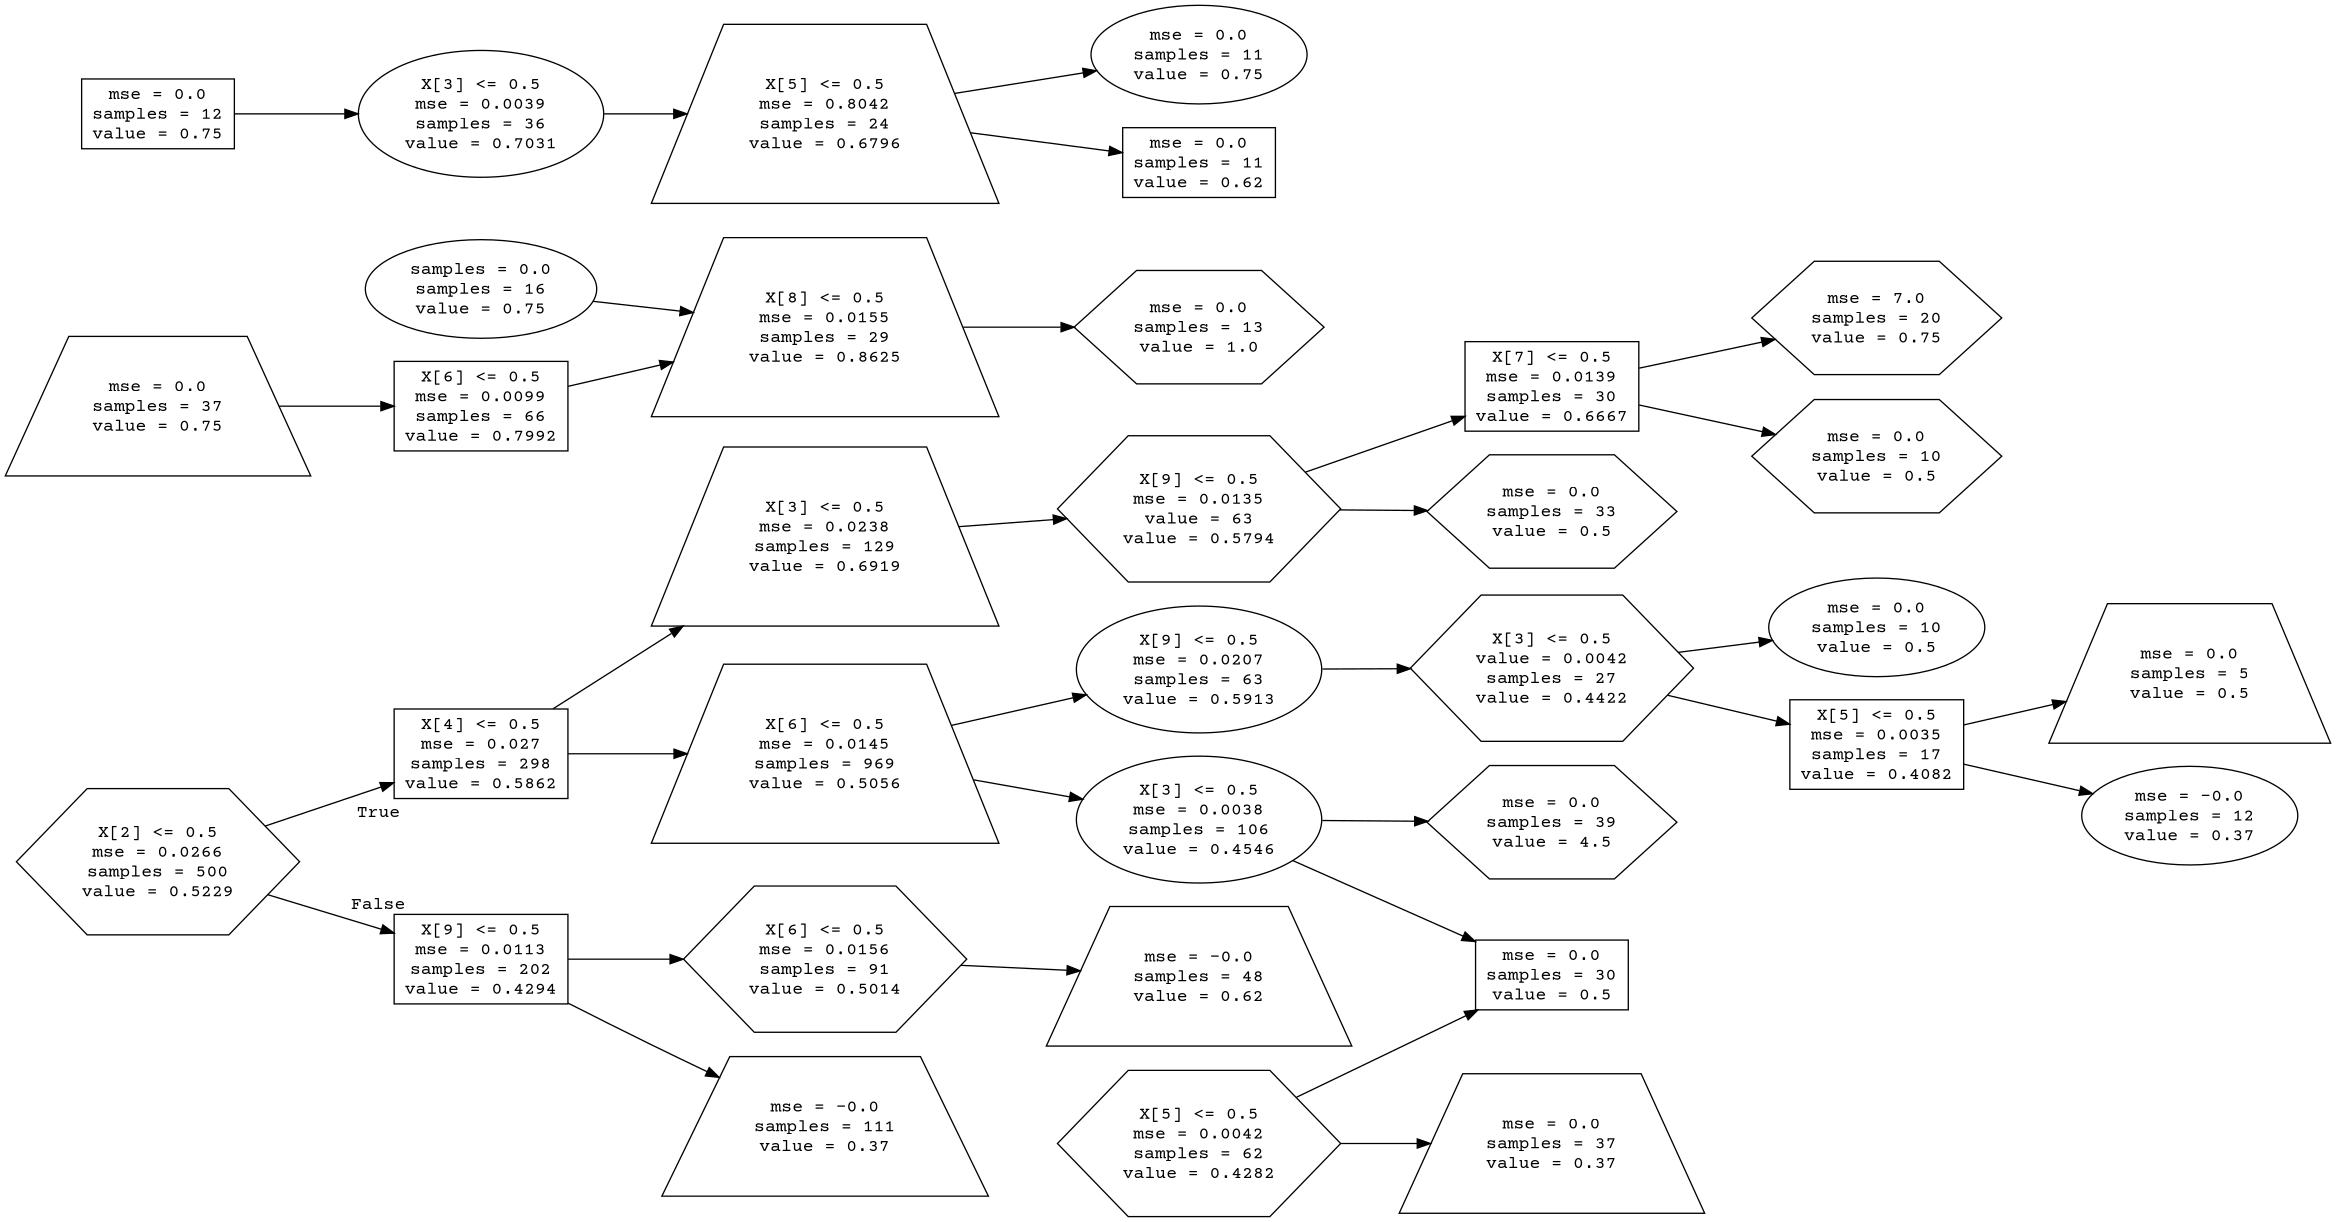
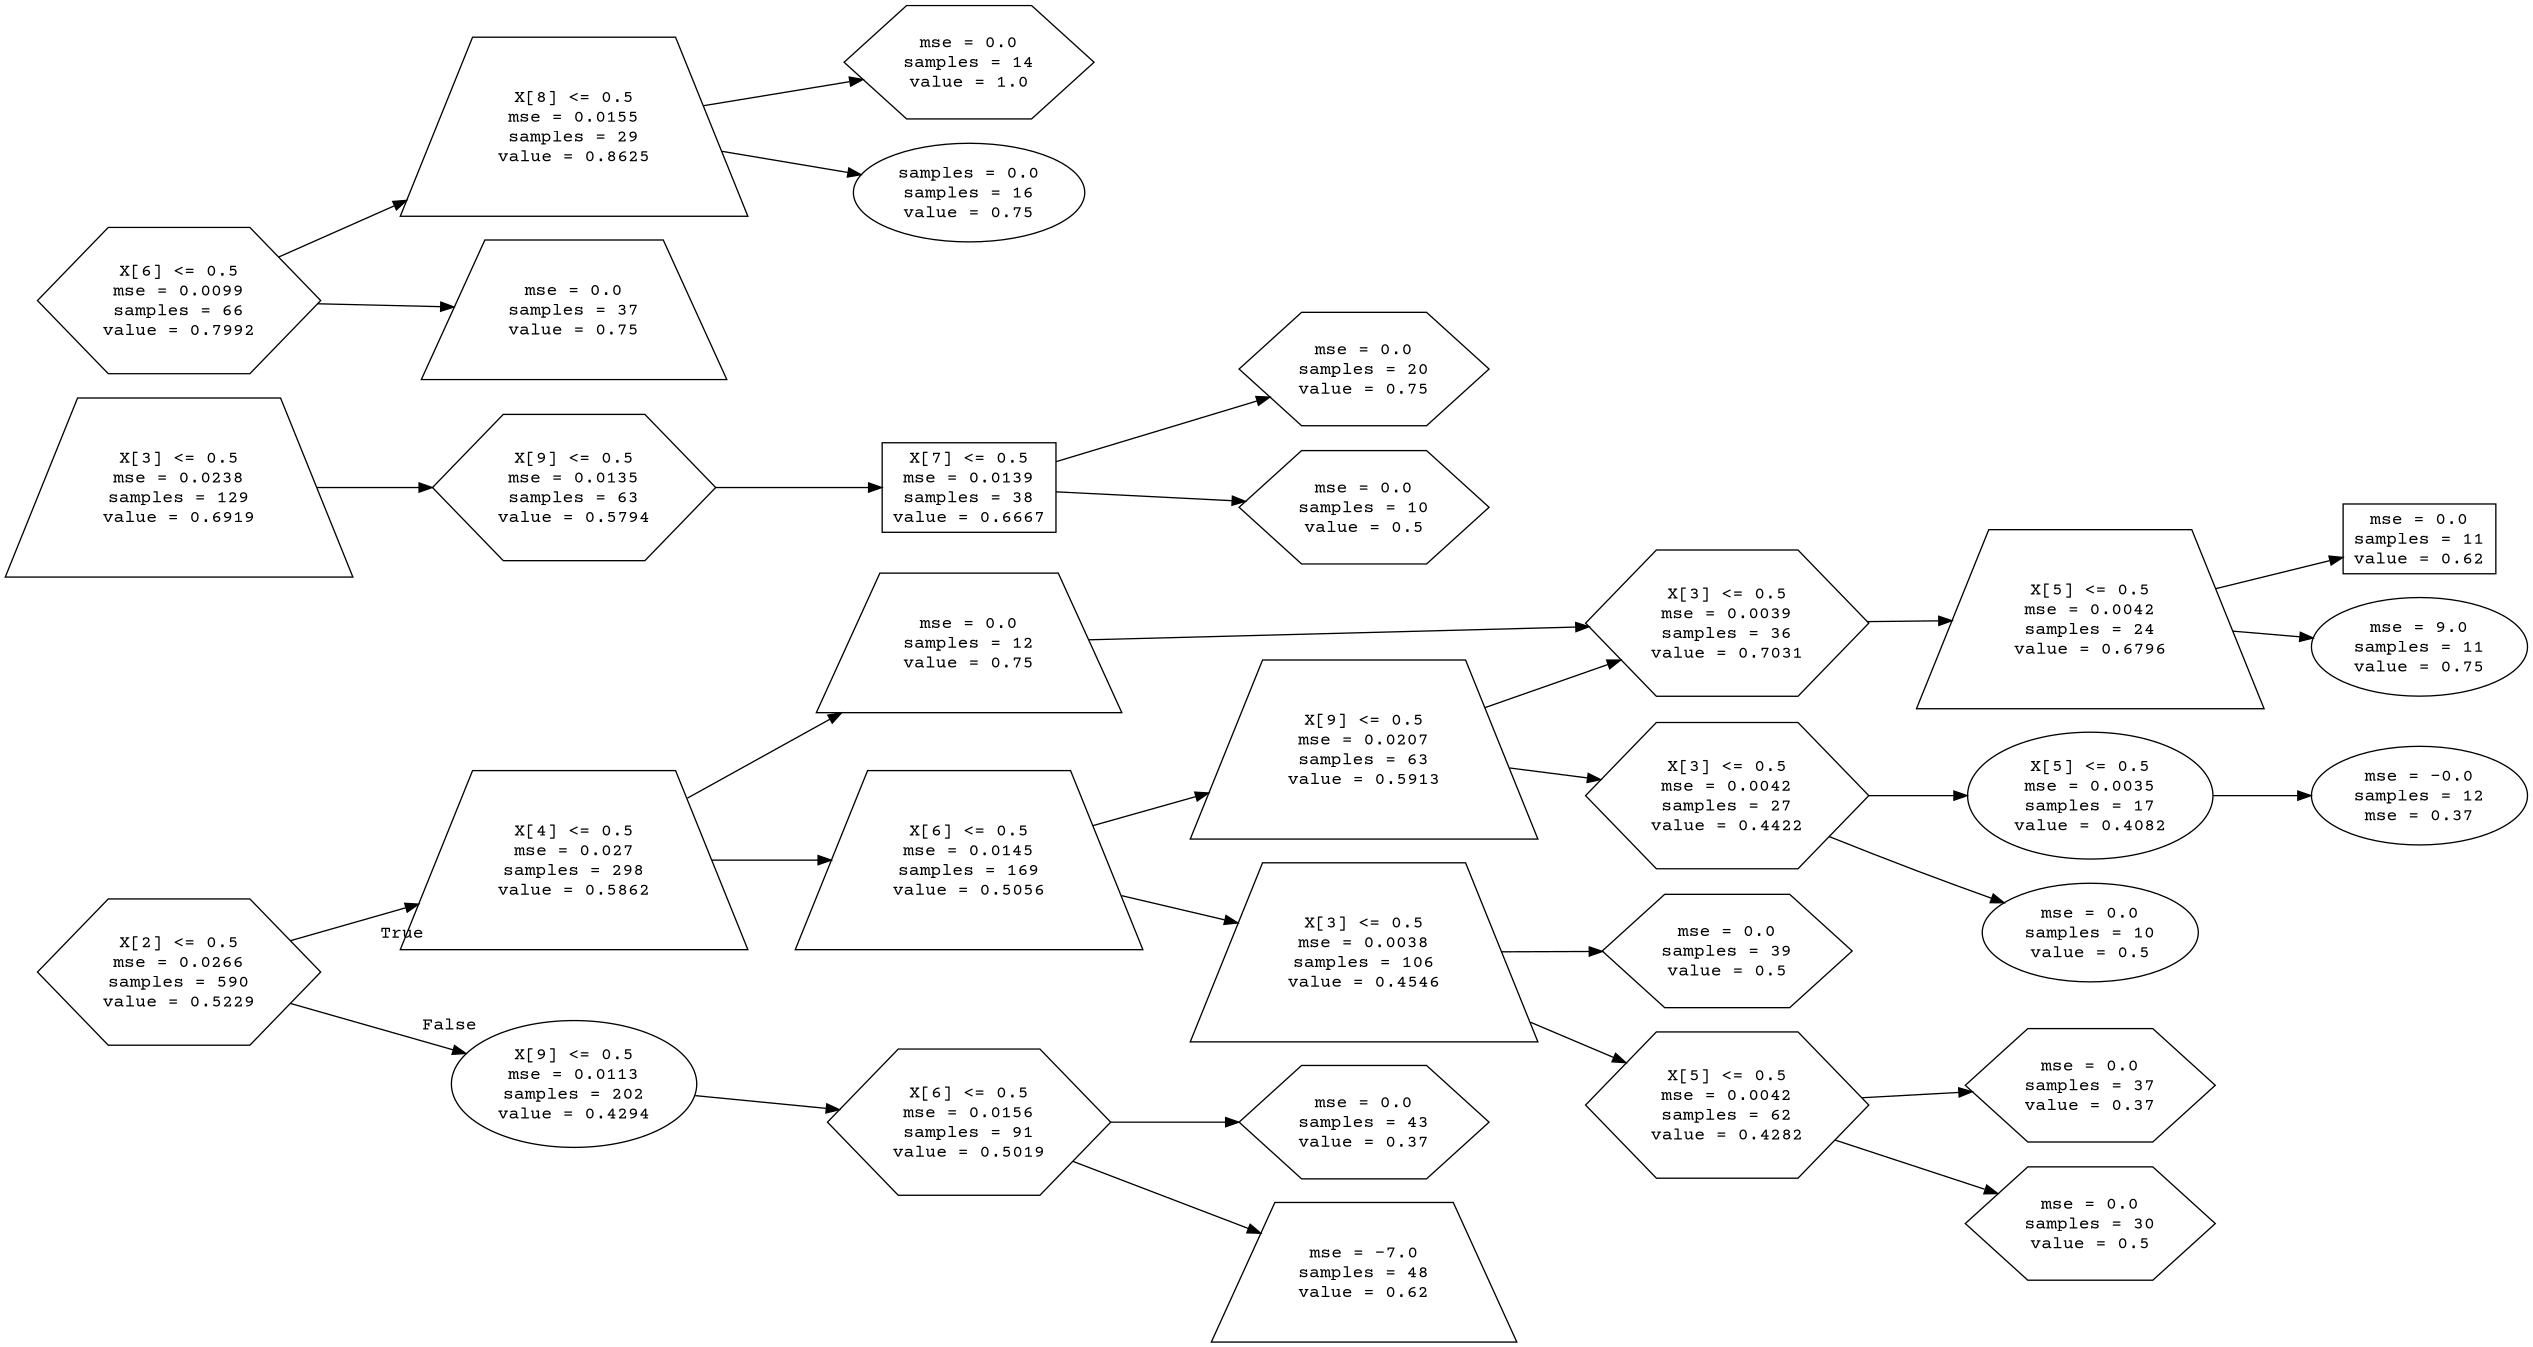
(1199, 55) -> (2420, 647)
(158, 114) -> (969, 643)
(481, 114) -> (1727, 623)
(825, 114) -> (2090, 619)
(637, 306) -> (785, 162)
(1877, 318) -> (1364, 369)
(1199, 327) -> (969, 62)
(1552, 386) -> (969, 488)
(330, 406) -> (379, 305)
(481, 406) -> (179, 301)
(1199, 509) -> (574, 488)
(1552, 511) -> none
(1552, 668) -> (1727, 796)
(1199, 669) -> (1364, 750)
(612, 671) -> (759, 759)
(2190, 673) -> none
none -> (1546, 686)
(1877, 745) -> (2090, 796)
(481, 754) -> (574, 860)
(825, 754) -> (969, 860)
(2190, 816) -> (2420, 796)
(1199, 820) -> (1364, 952)
(1552, 822) -> (1727, 951)
(158, 862) -> (179, 972)
(1378, 898) -> (1572, 1040)
(481, 959) -> (574, 1084)
(825, 959) -> (969, 1122)
(1552, 975) -> (2090, 1224)
(1199, 976) -> (1364, 1272)
none -> (1364, 1122)
(825, 1126) -> none
(1552, 1143) -> (2090, 1085)
